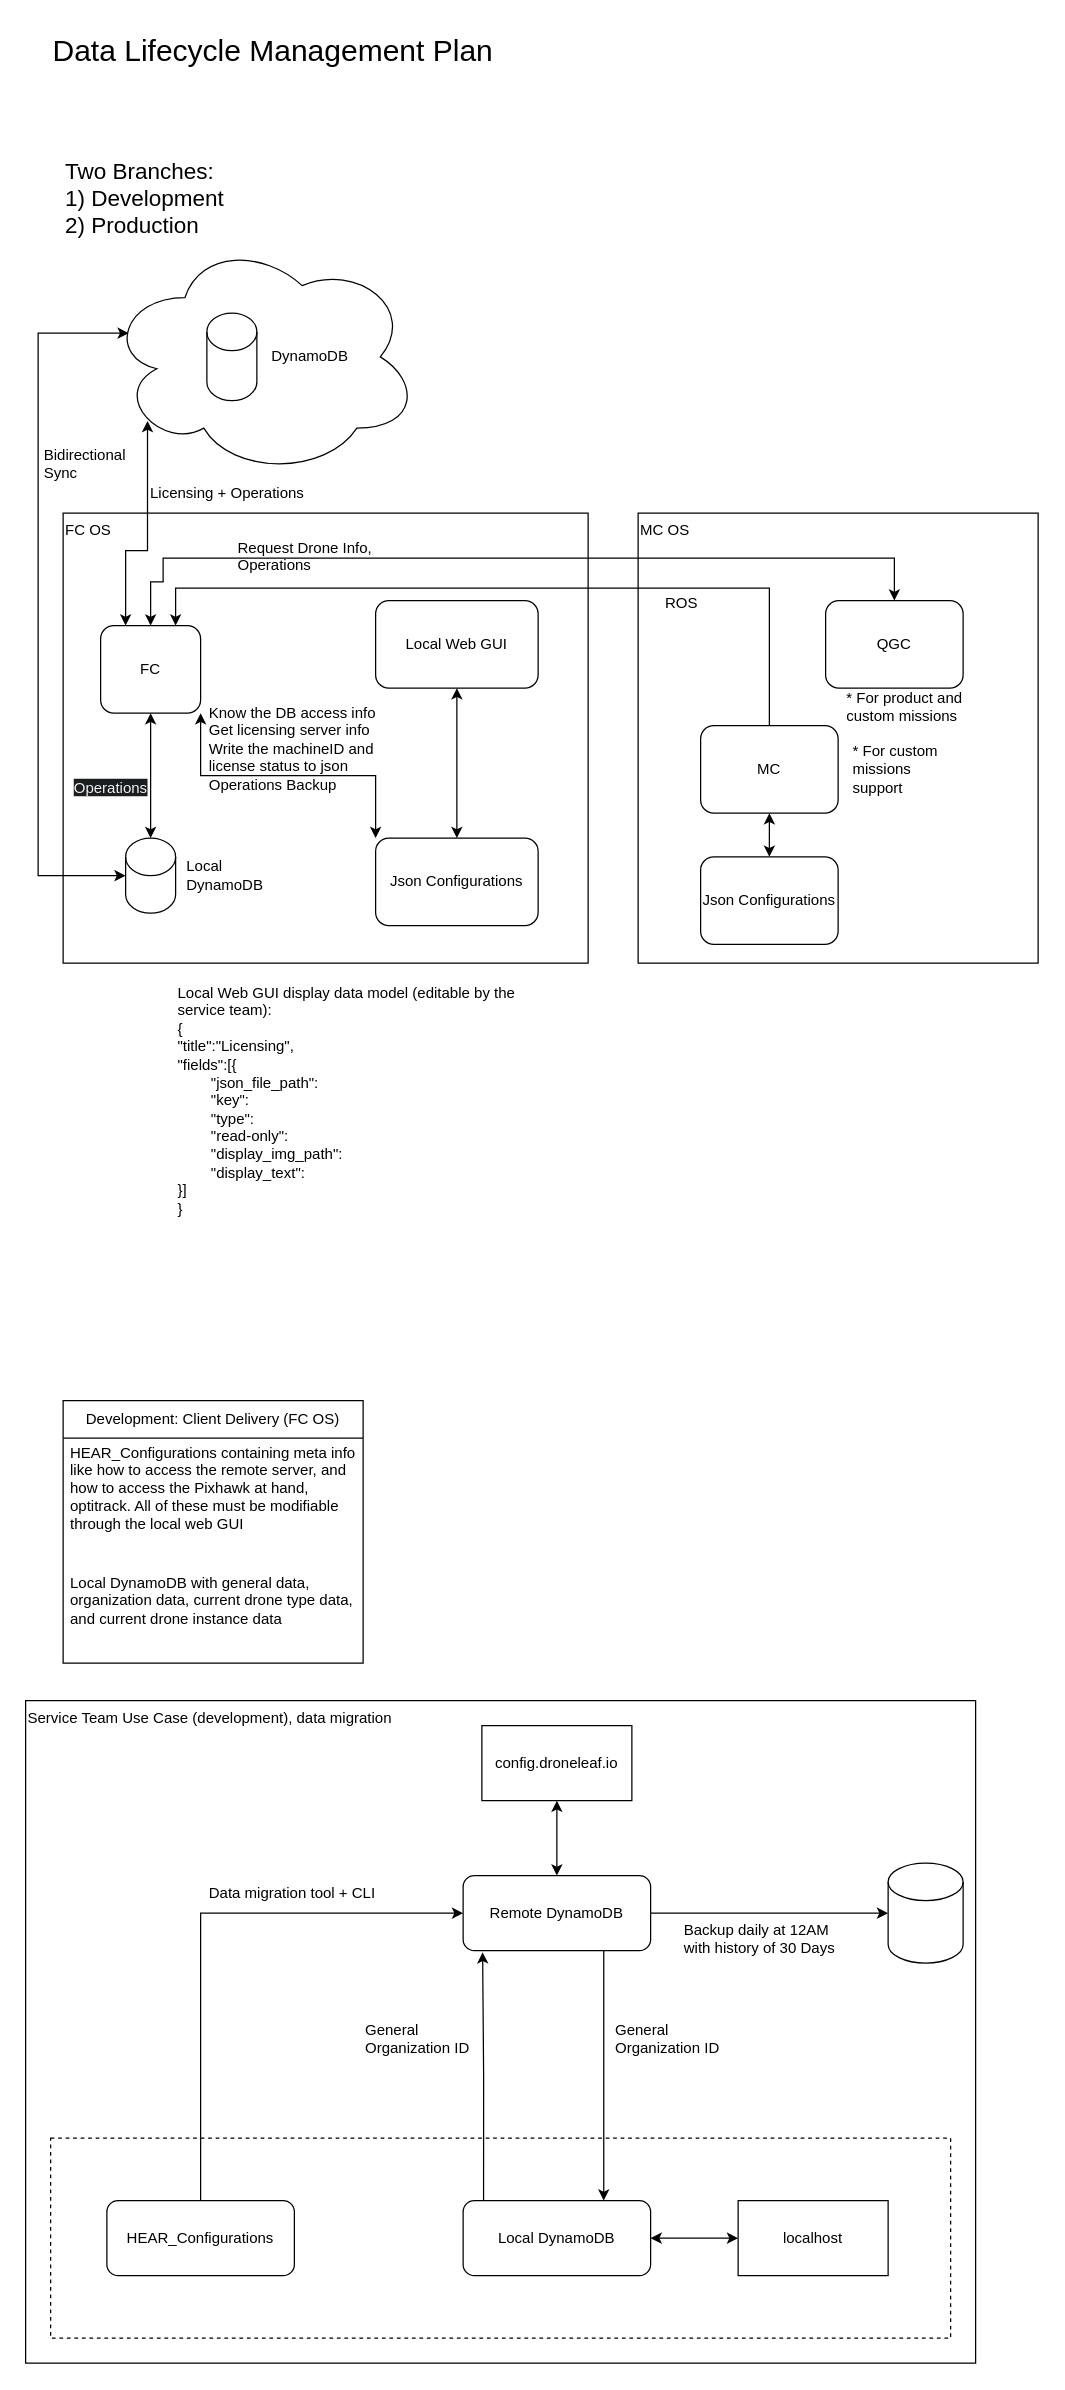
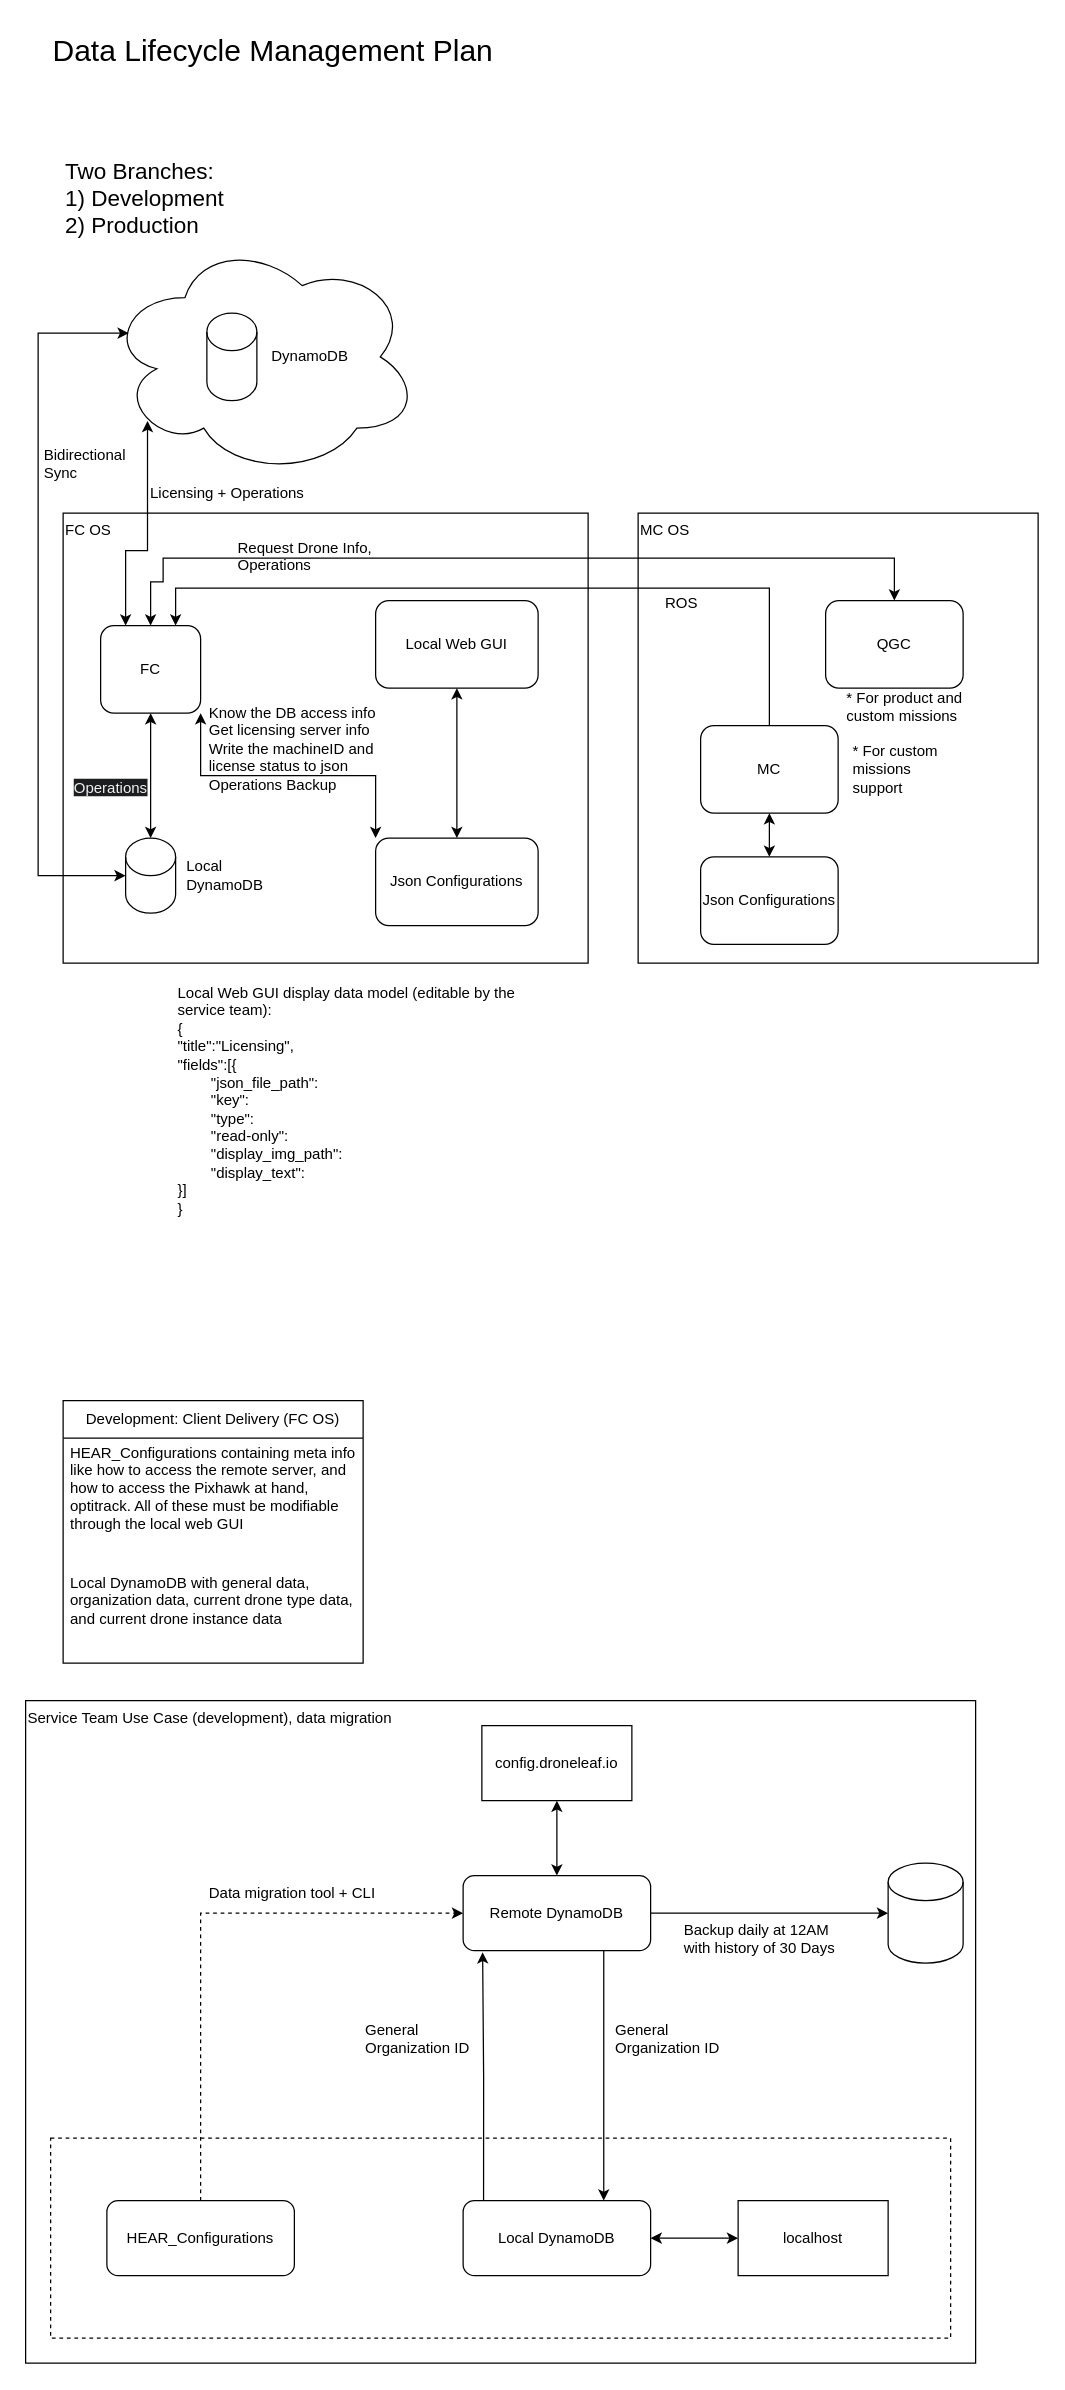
(201, 1929) -> (201, 1929)
